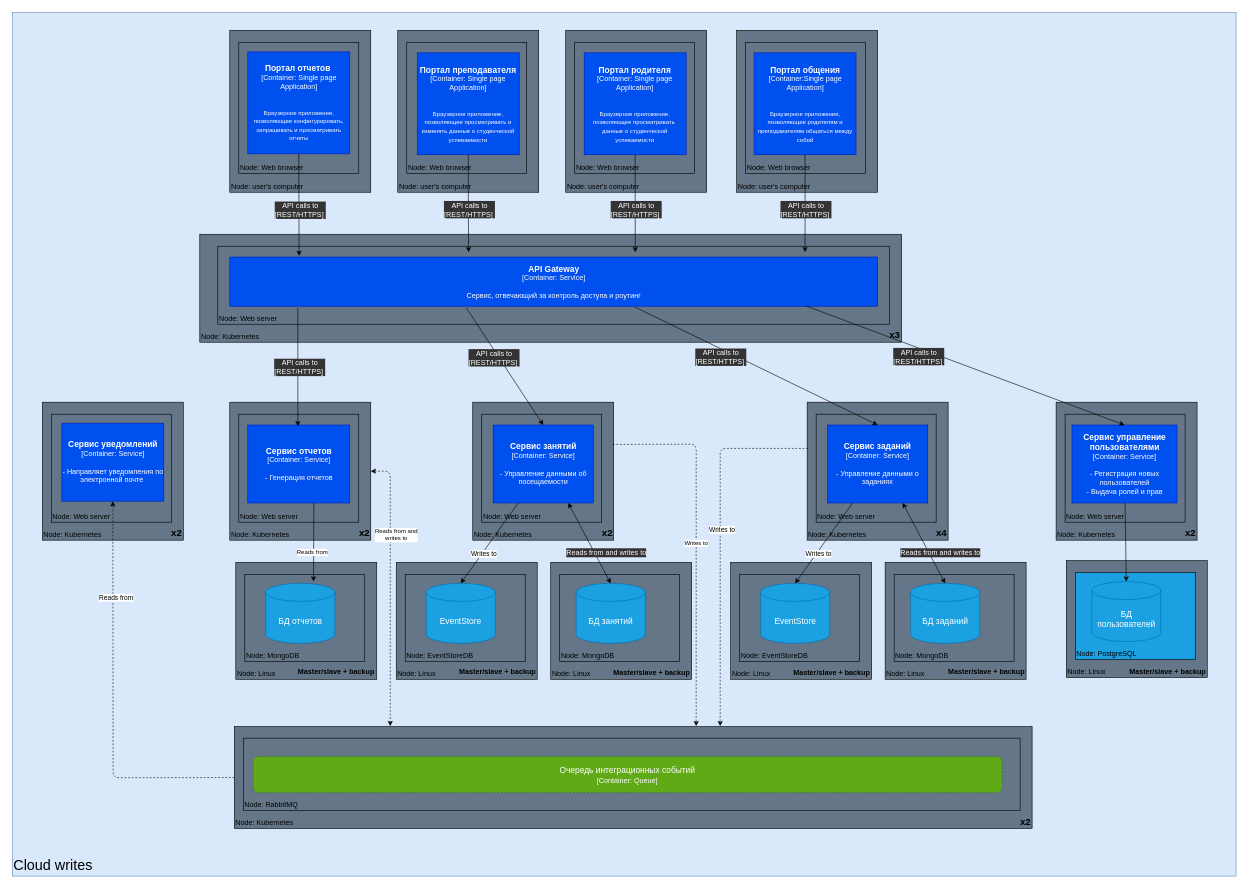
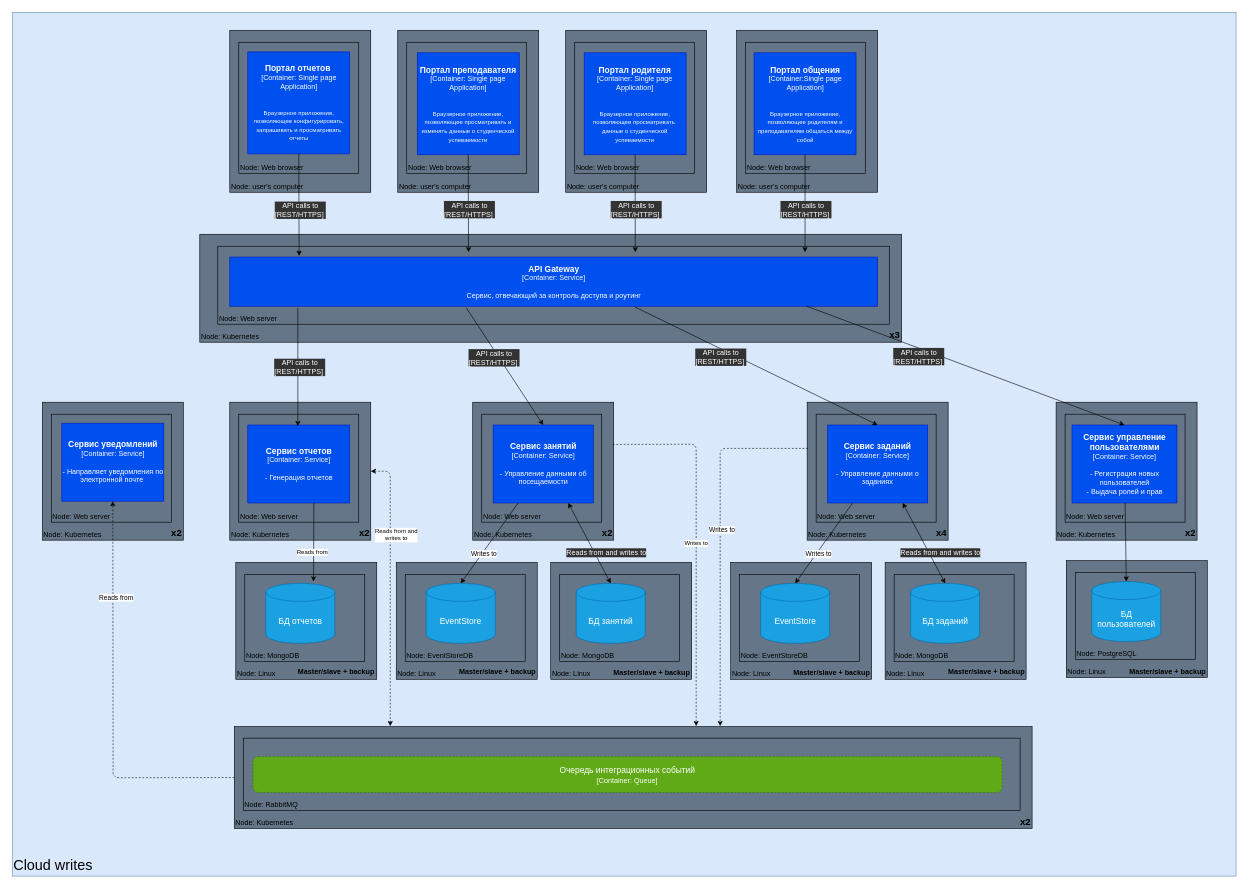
(1107, 654) -> (1107, 654)
